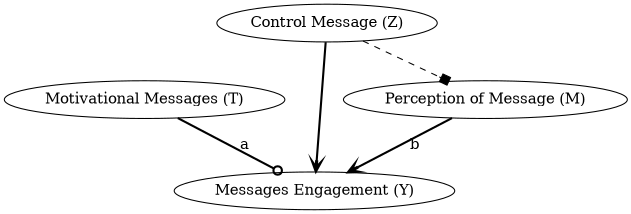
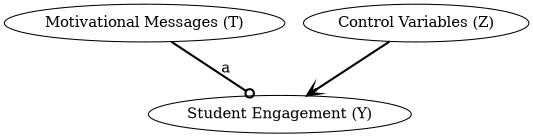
(327, 23) -> (416, 23)
(485, 100) -> none
(314, 191) -> (280, 114)
